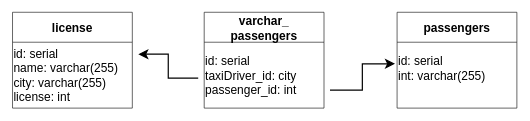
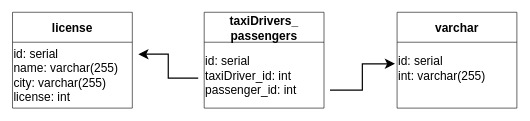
(264, 21) -> (264, 21)
(457, 28) -> (457, 28)
(244, 75) -> (241, 75)
